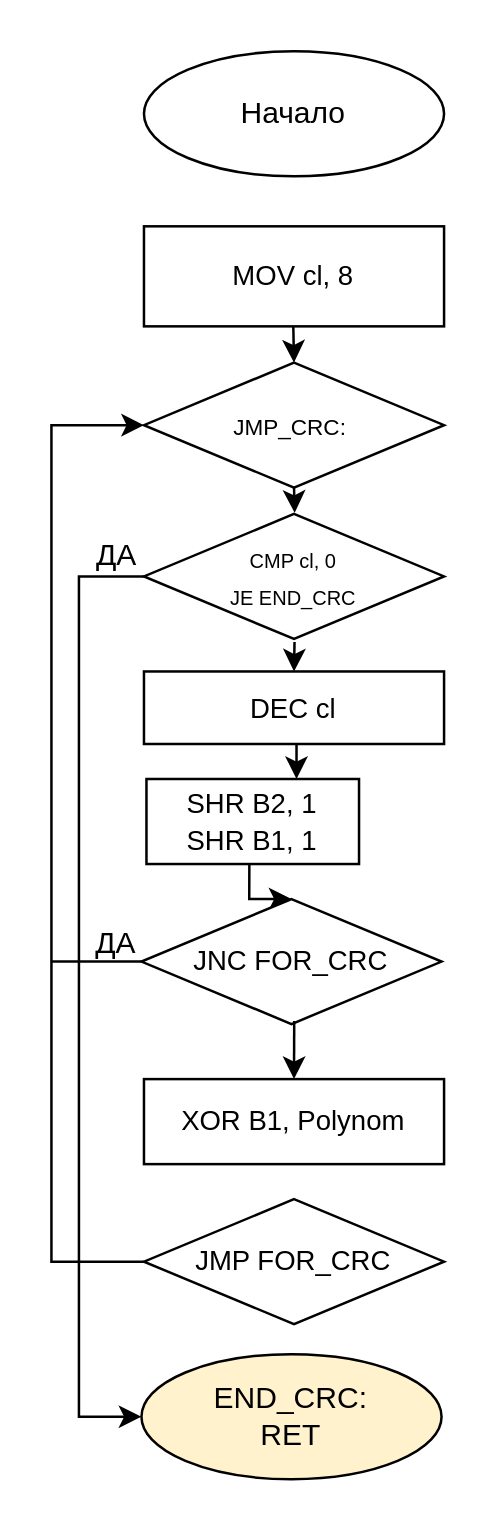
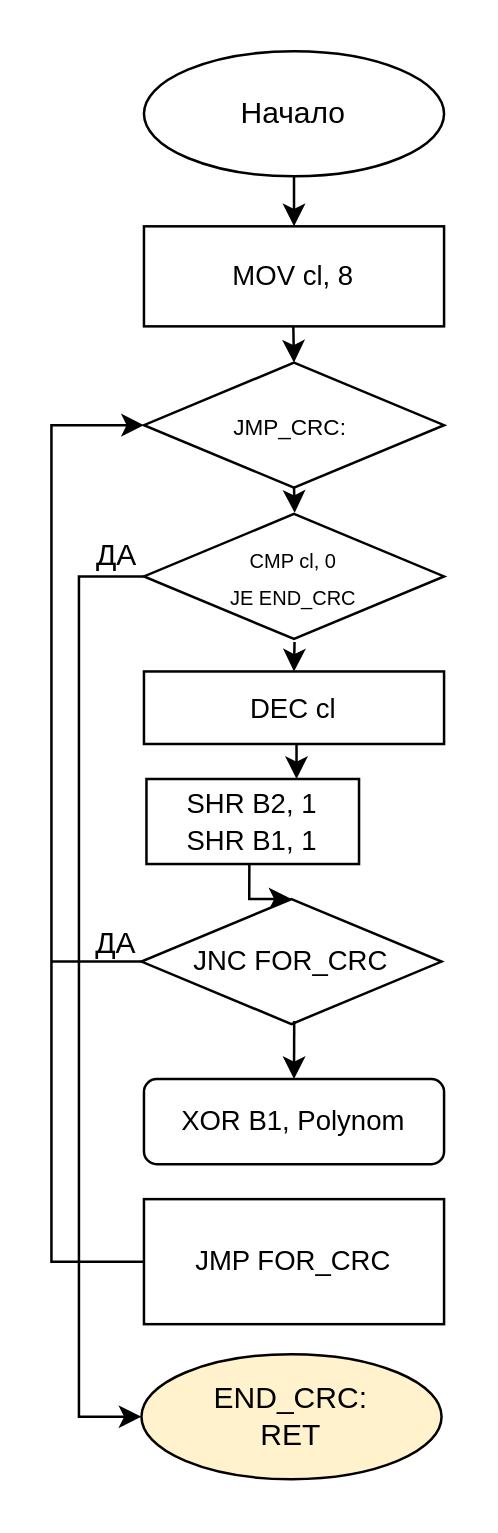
none -> (294, 193)
(294, 1121) -> (294, 1121)
(294, 1261) -> (294, 1261)
